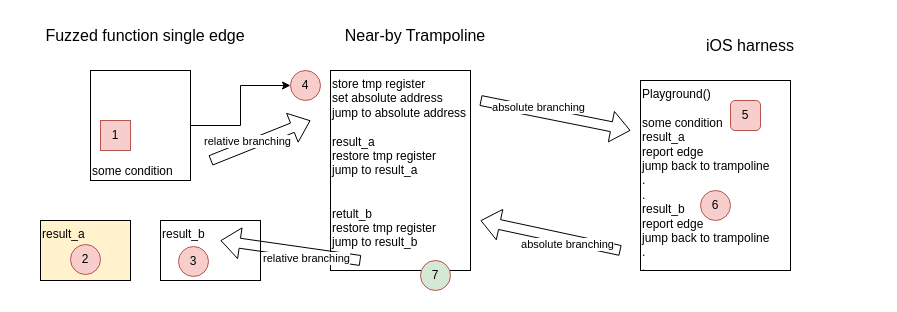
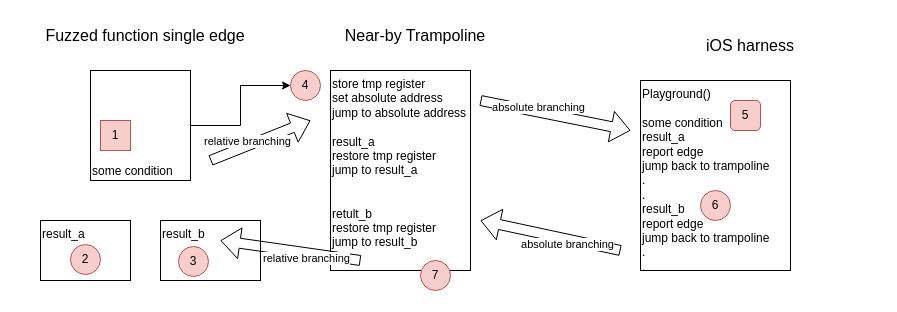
(68, 235) -> (68, 235)
(436, 276) -> (436, 276)
